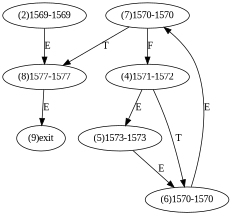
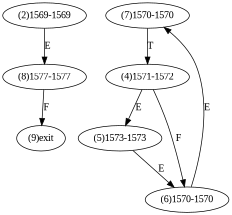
(99, 44) -> none
(150, 46) -> (150, 46)
(46, 108) -> (46, 108)
(179, 138) -> (179, 138)
